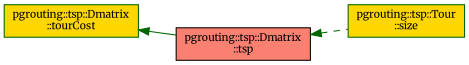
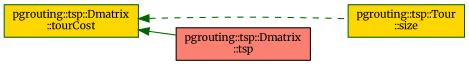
(334, 31) -> (249, 17)
